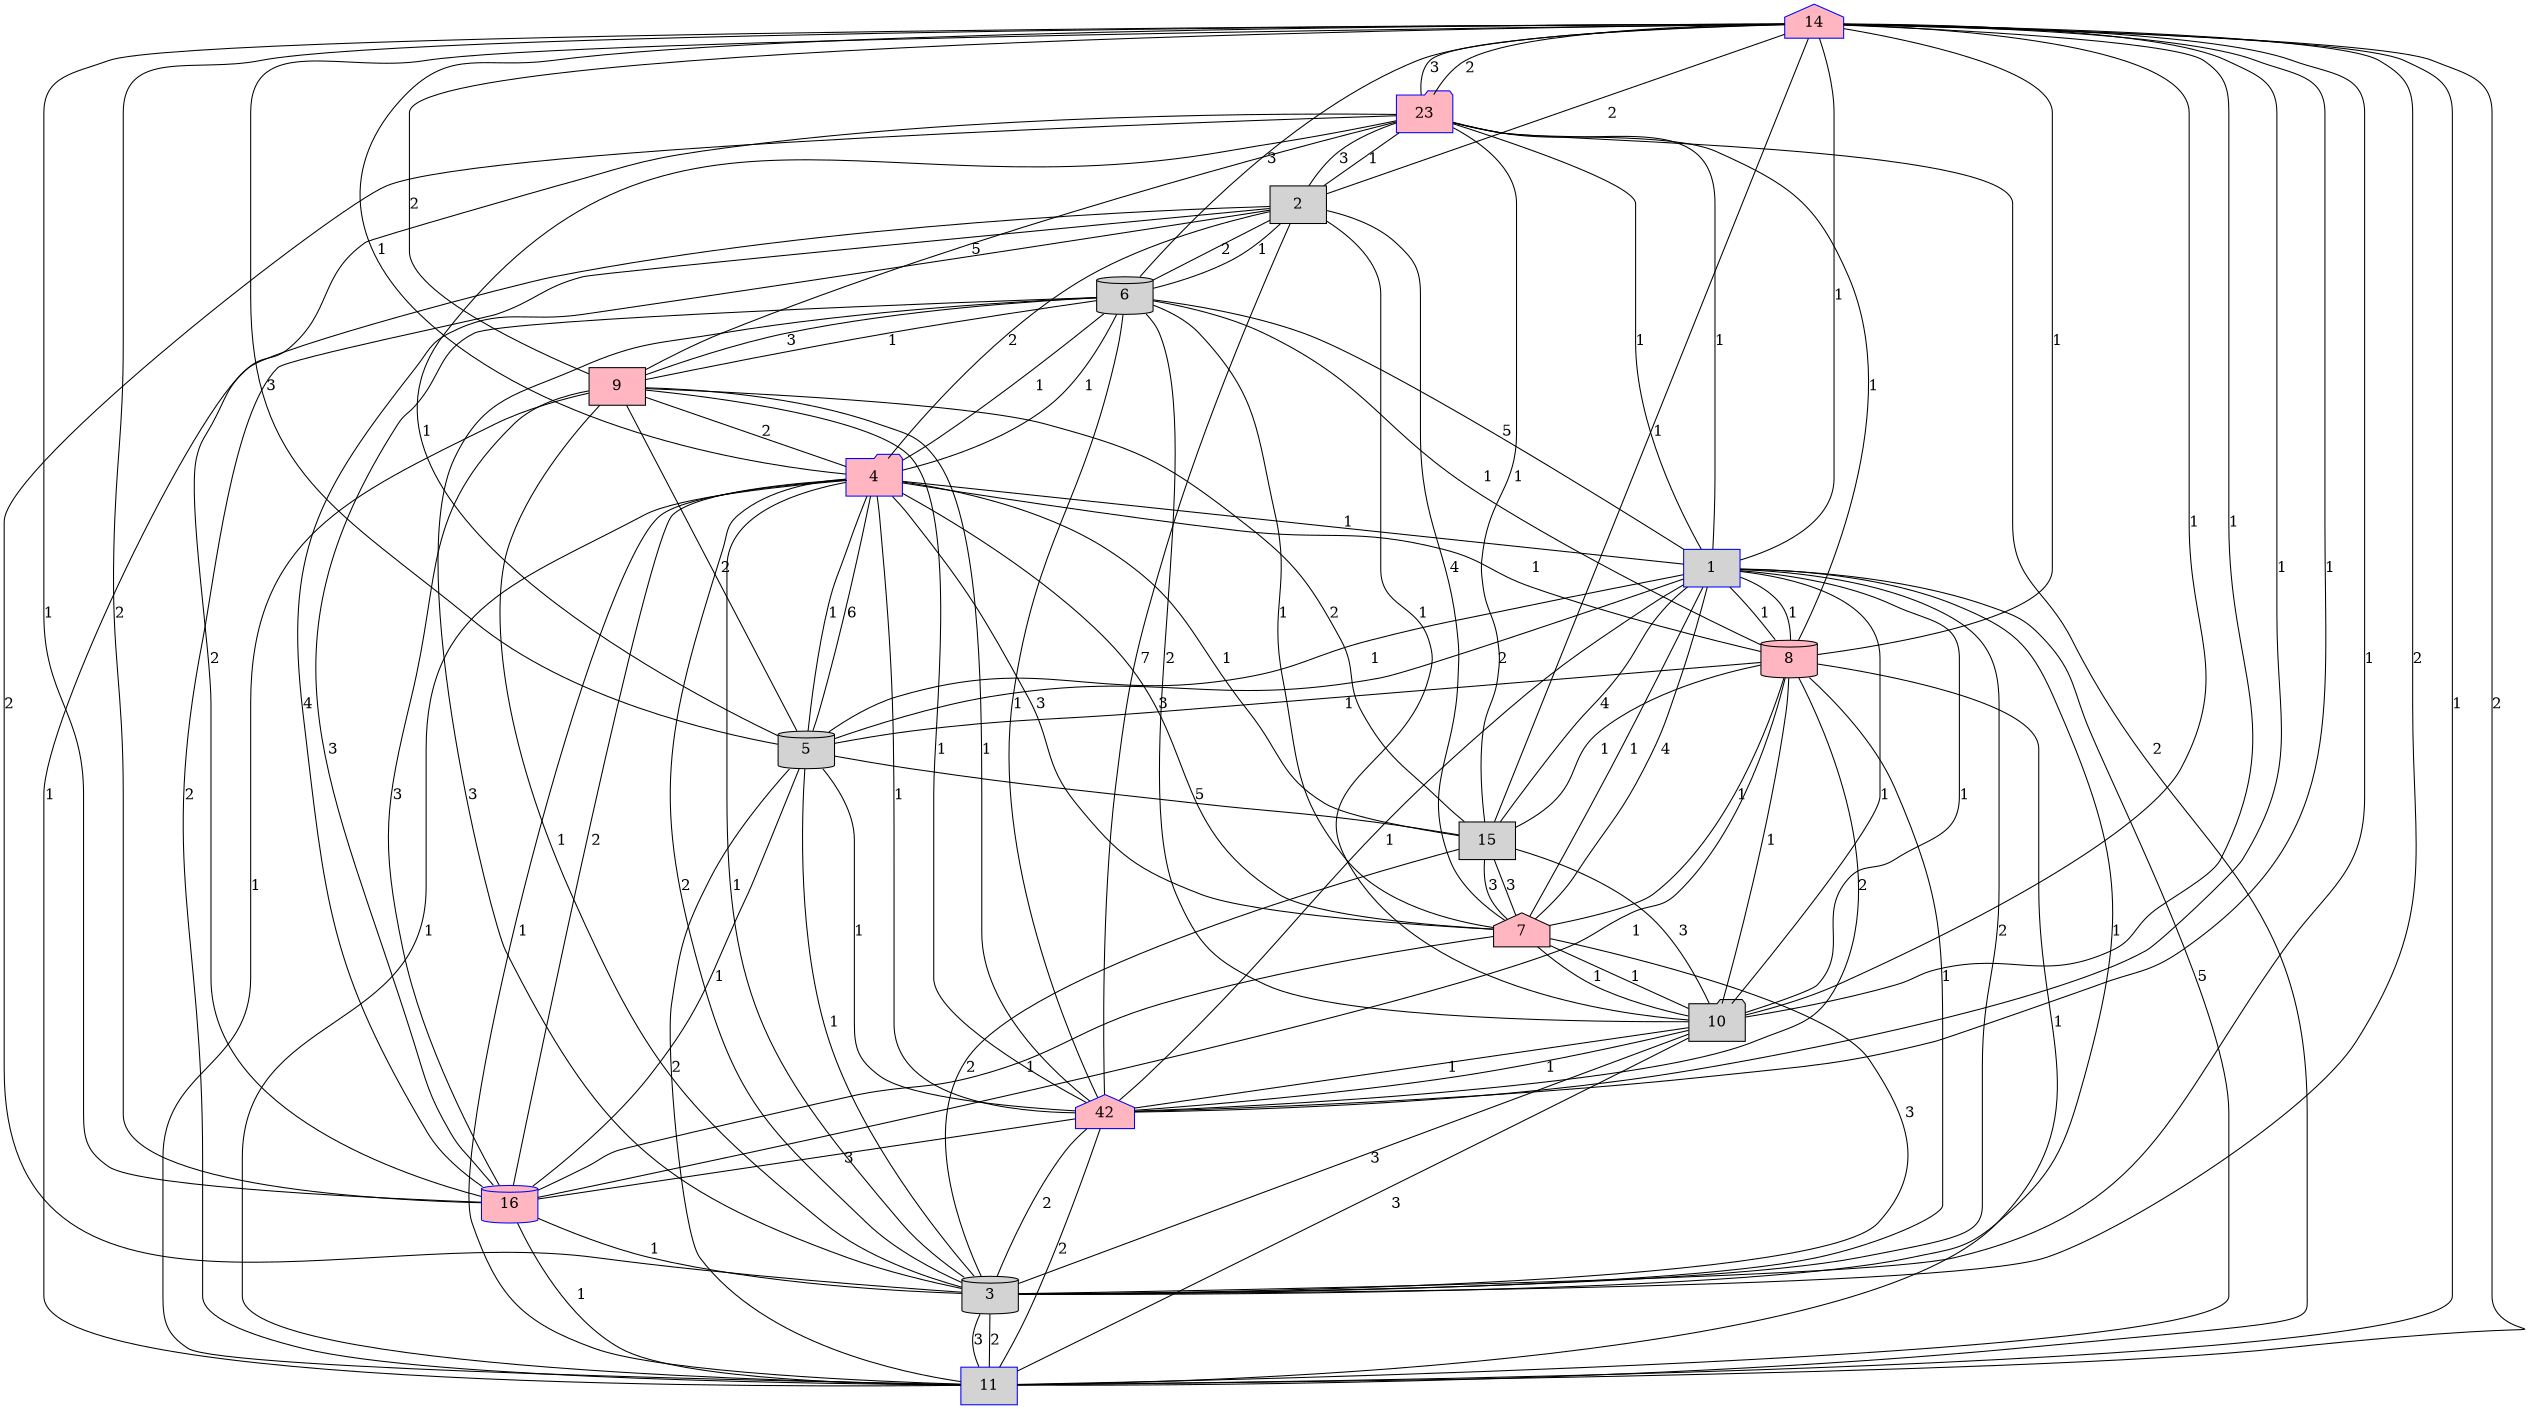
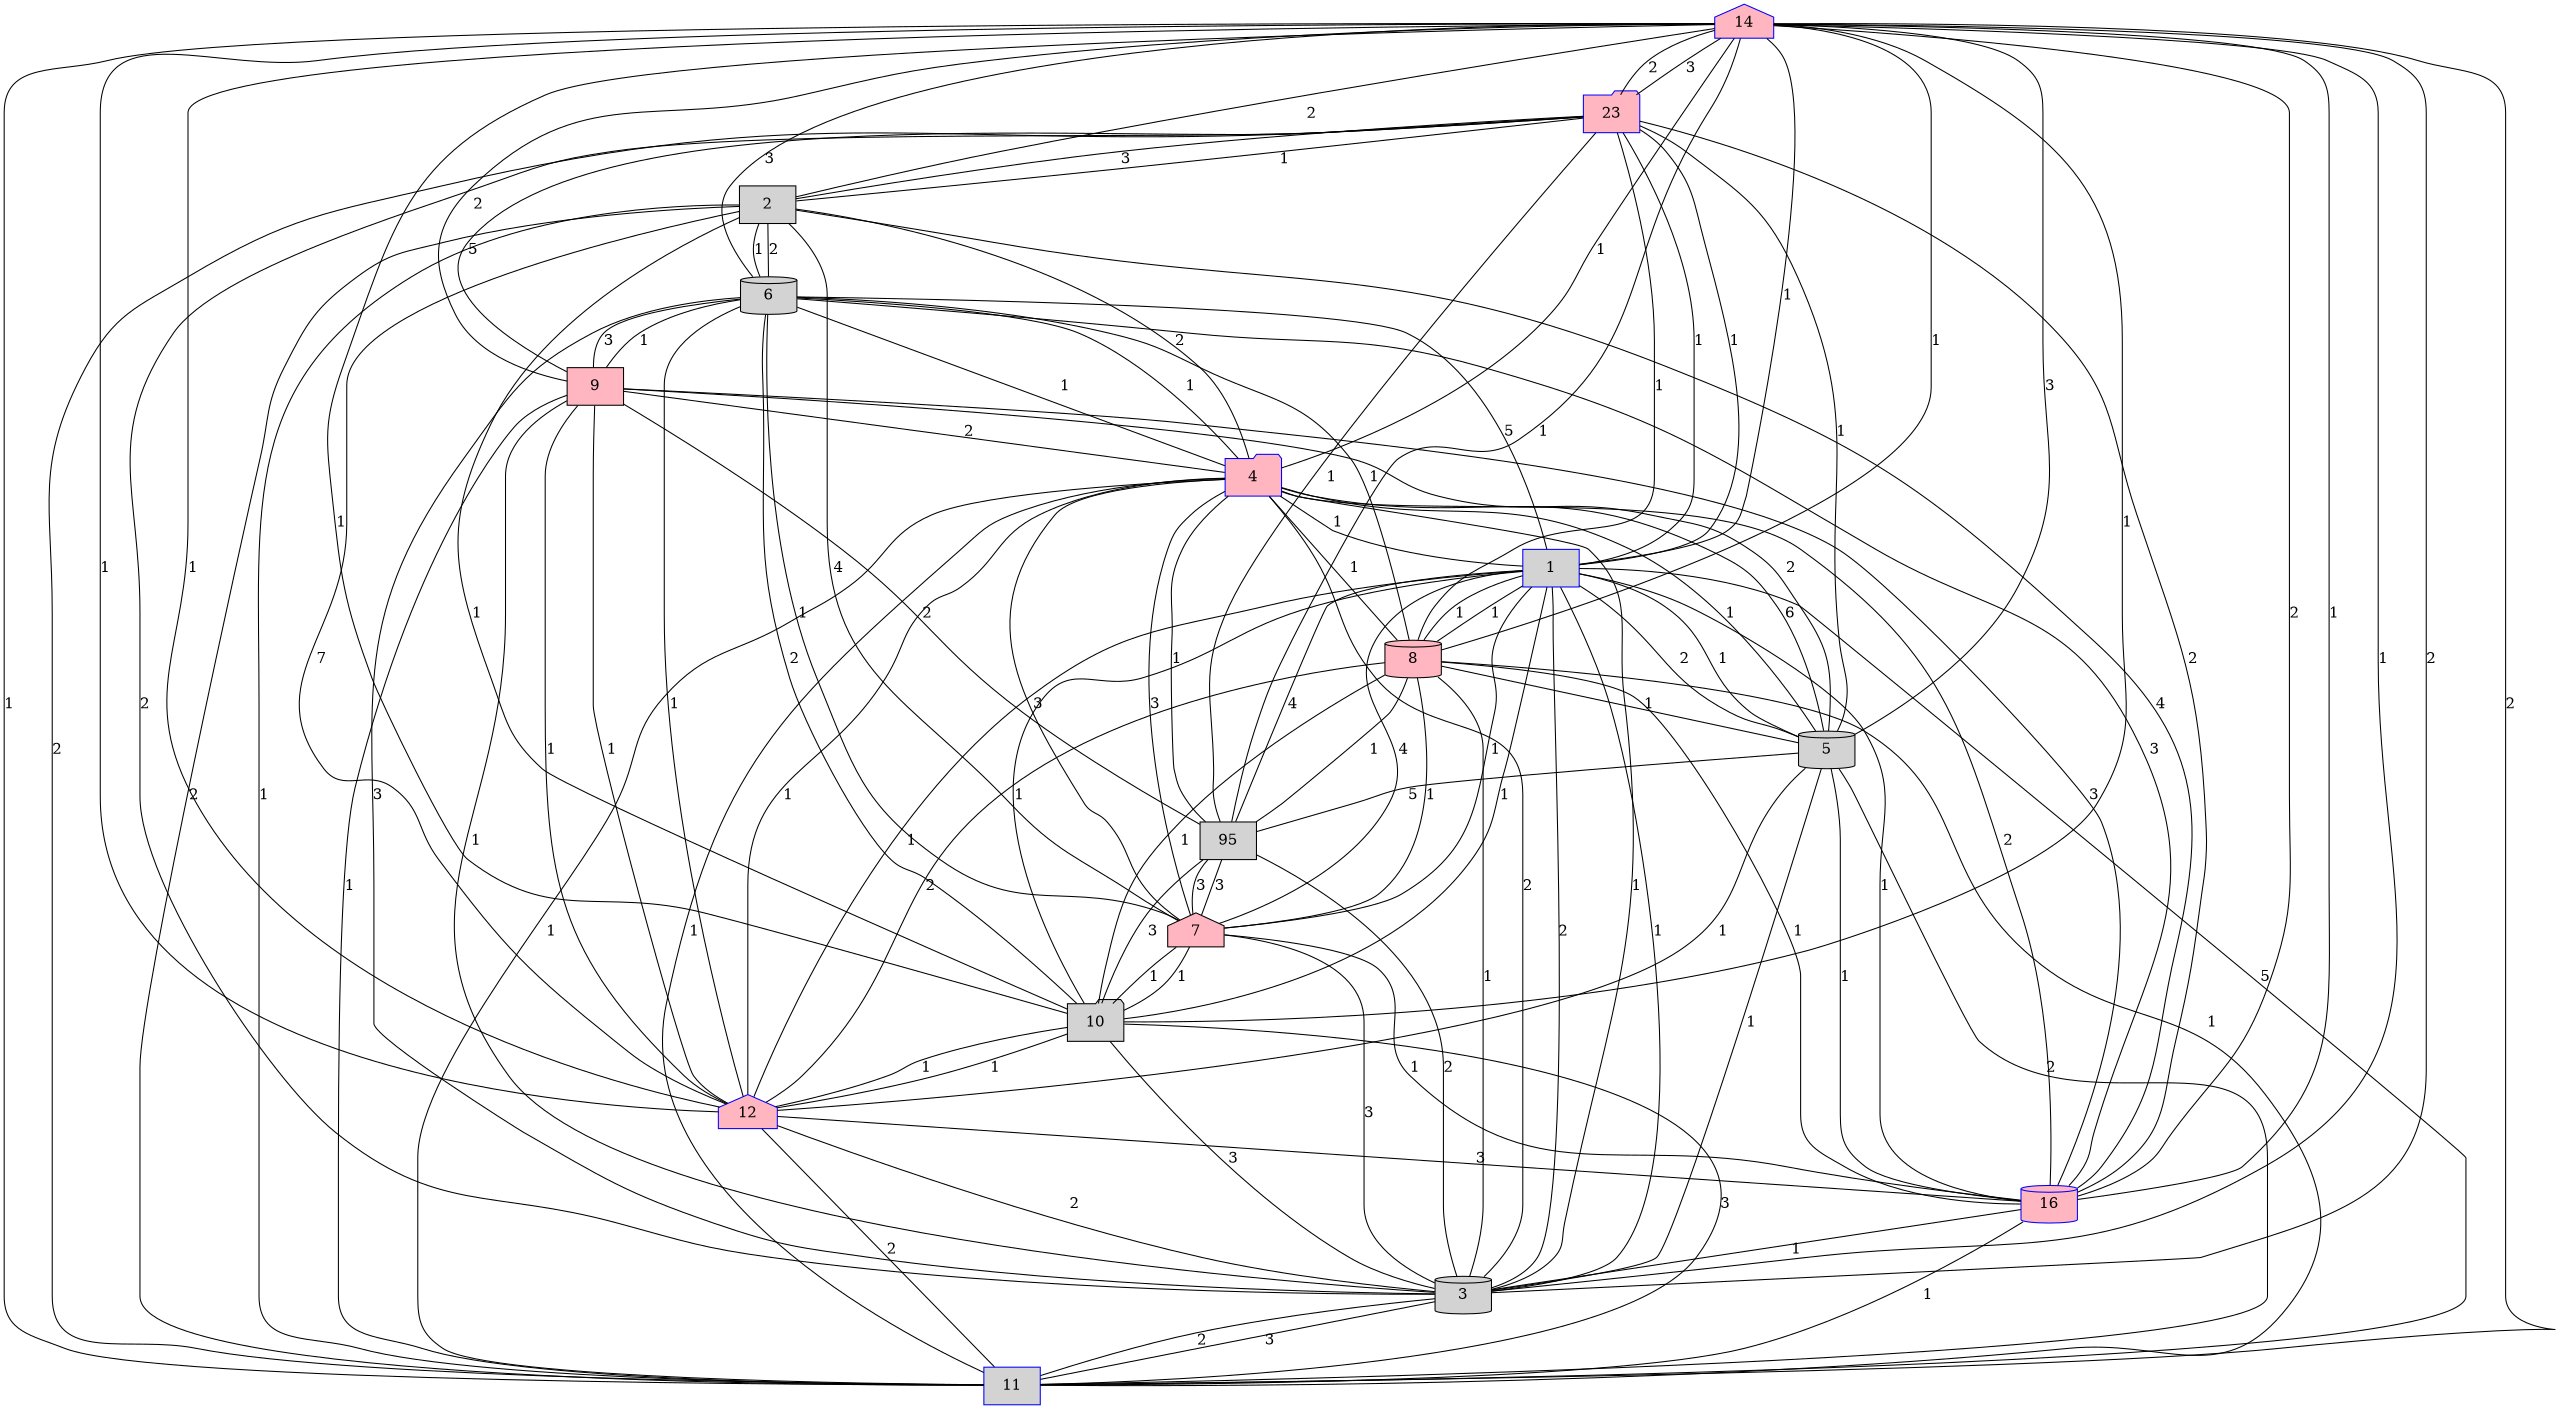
none -> (1884, 823)
(1487, 841) -> (1228, 841)
(1105, 1113) -> (748, 1113)
